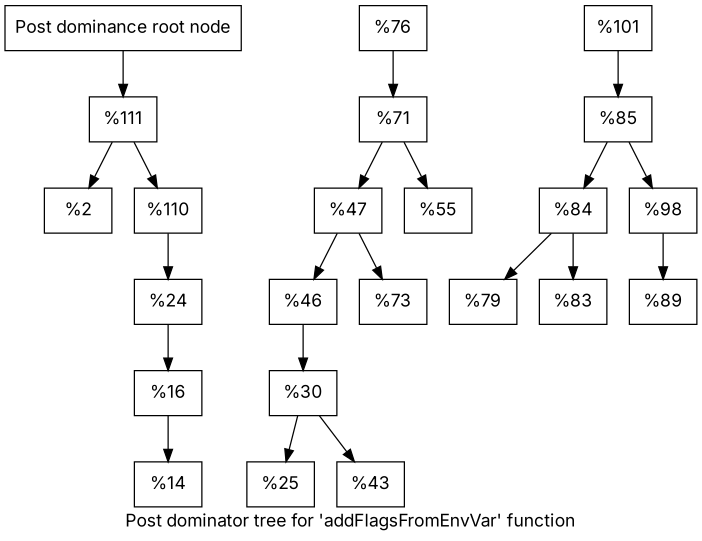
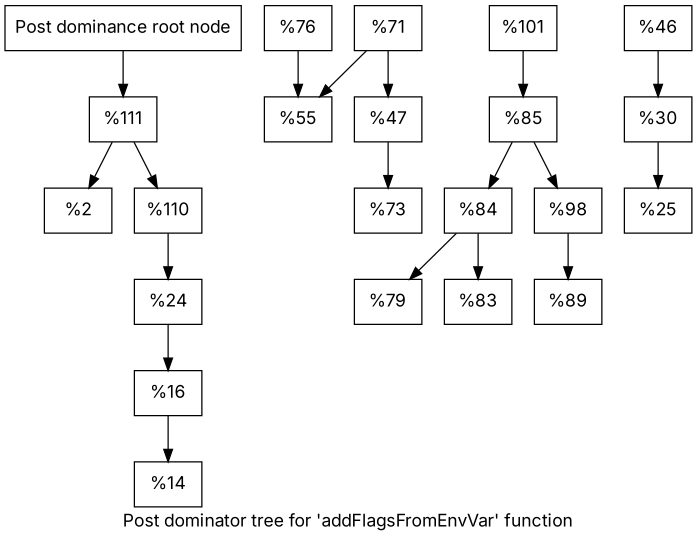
(393, 68) -> (298, 68)
(328, 251) -> none
(371, 484) -> none
